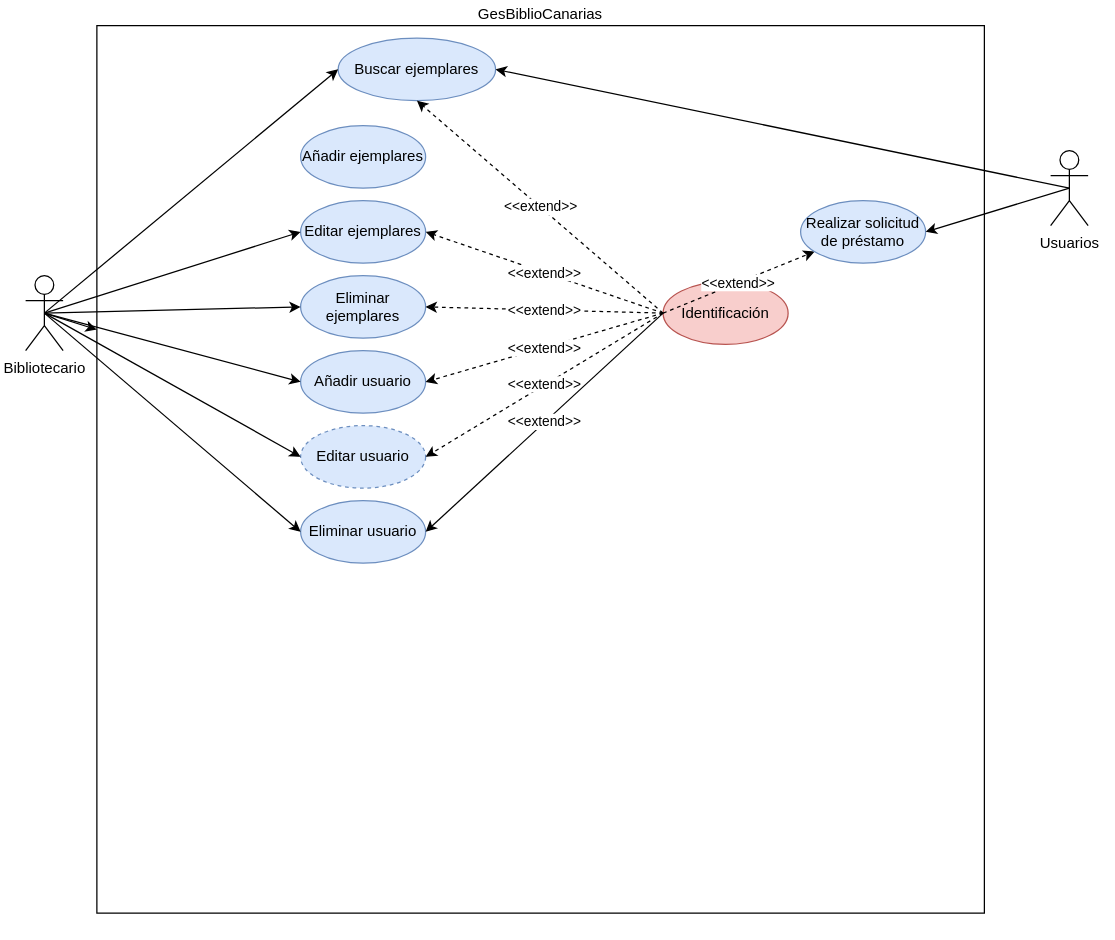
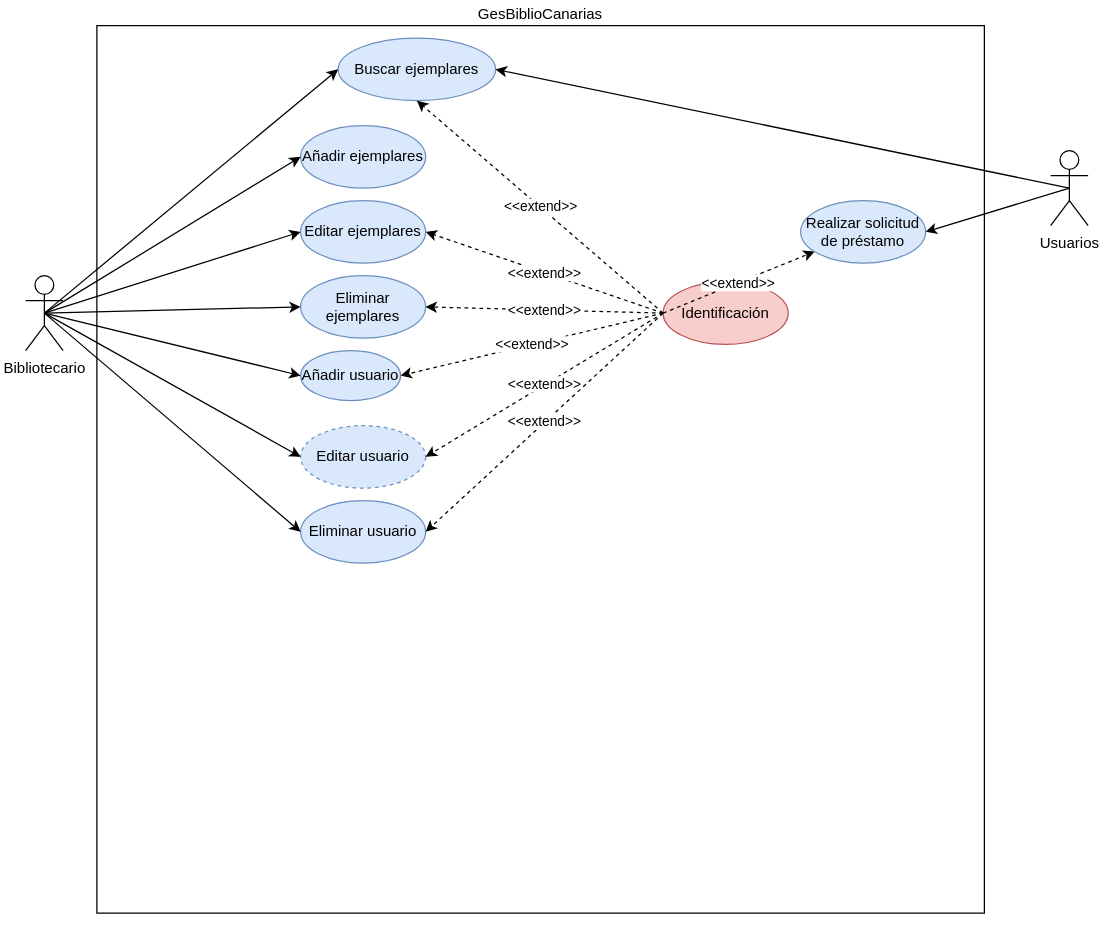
(87, 327) -> (179, 231)
(606, 366) -> (606, 366)
(363, 382) -> (351, 376)
